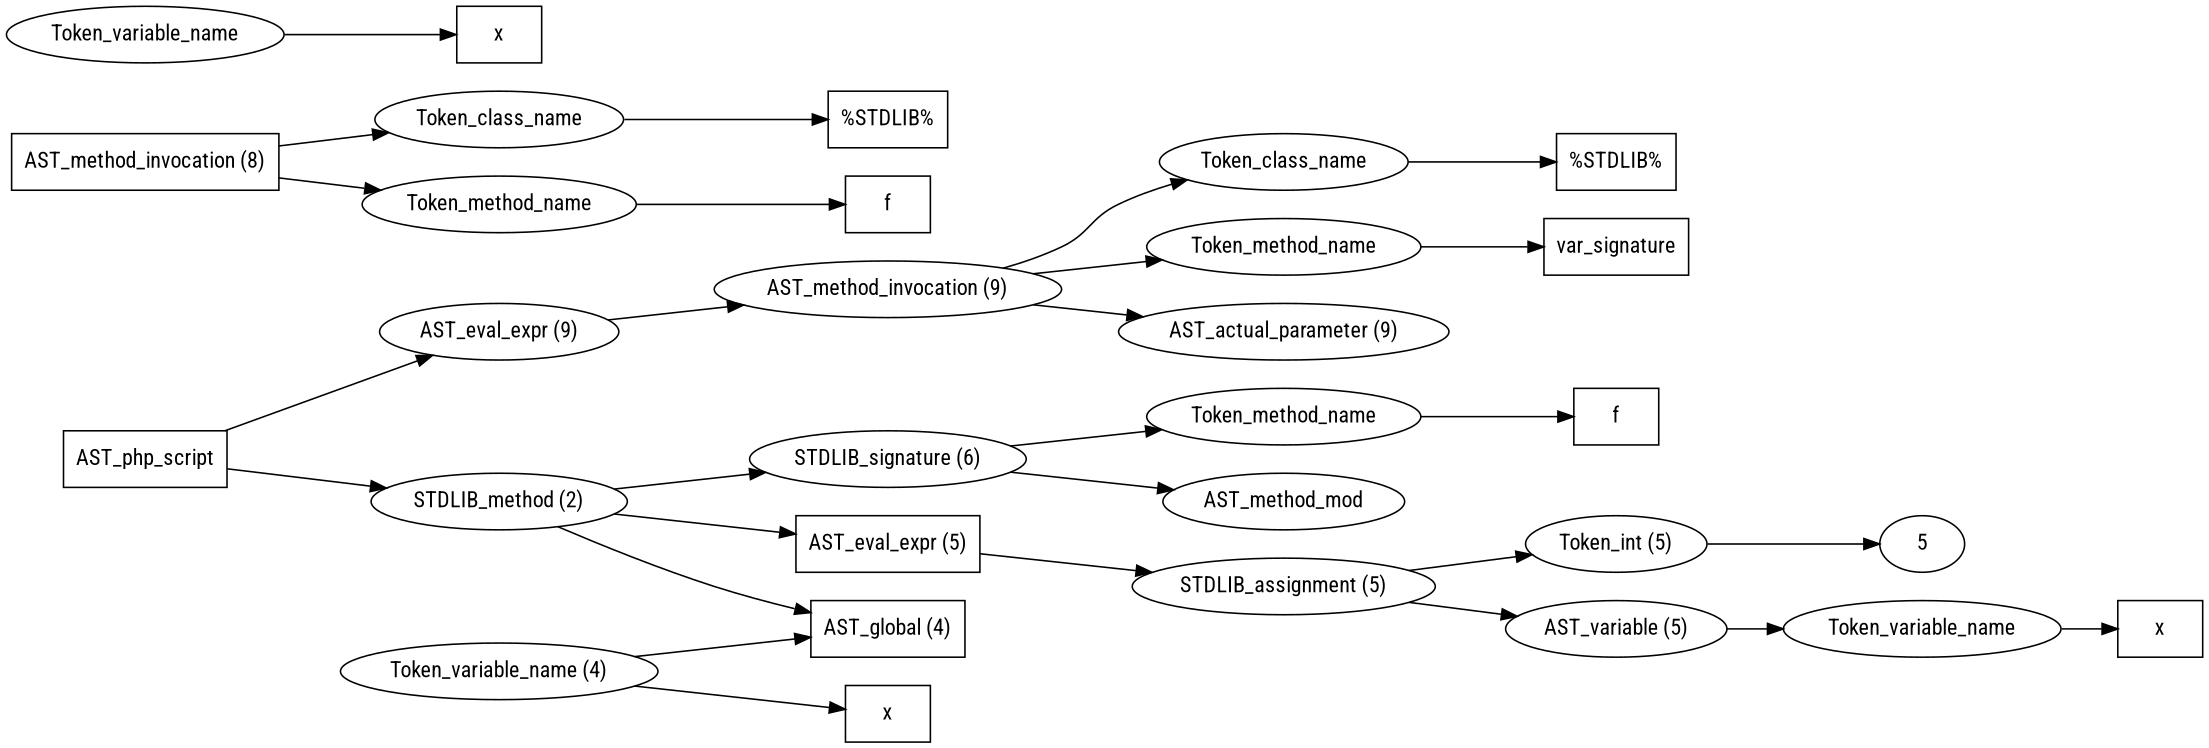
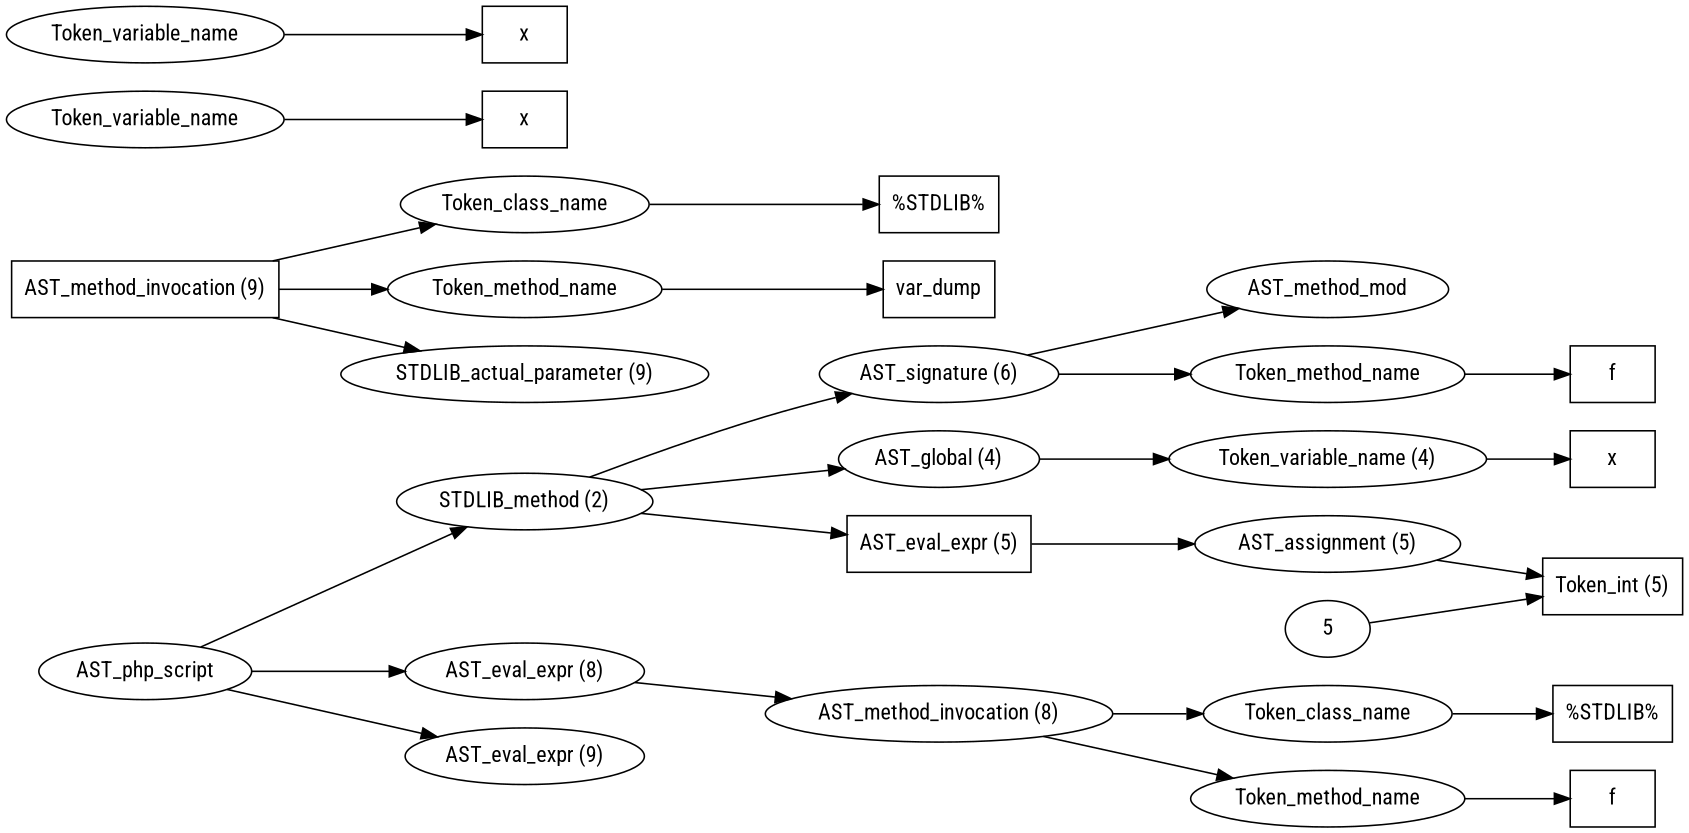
(145, 162) -> (939, 714)
(1616, 247) -> (939, 289)
(888, 289) -> (145, 289)
(668, 313) -> none
(1284, 332) -> (525, 374)
(145, 459) -> (145, 671)
(888, 459) -> (939, 374)
(1616, 544) -> (1613, 586)
(1786, 544) -> (1448, 611)
(1284, 586) -> (1328, 544)
(888, 629) -> (939, 459)
(1616, 629) -> none
(715, 648) -> (1096, 459)
none -> (525, 671)
